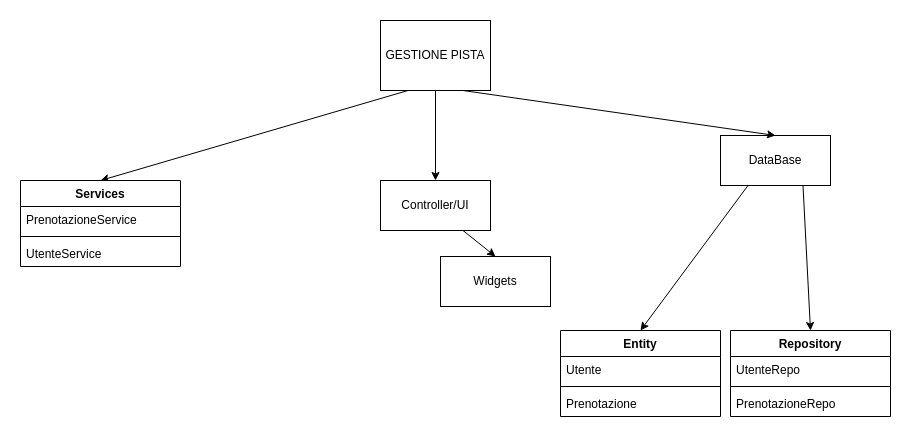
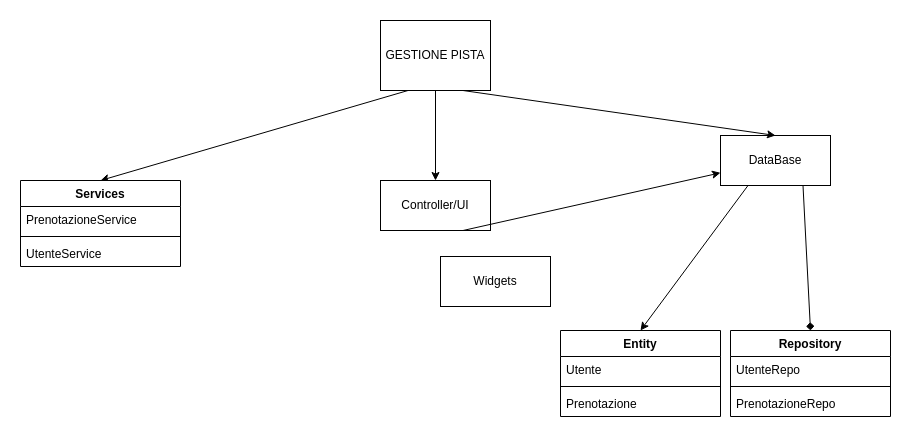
(476, 241) -> (588, 202)
(810, 322) -> (810, 321)
